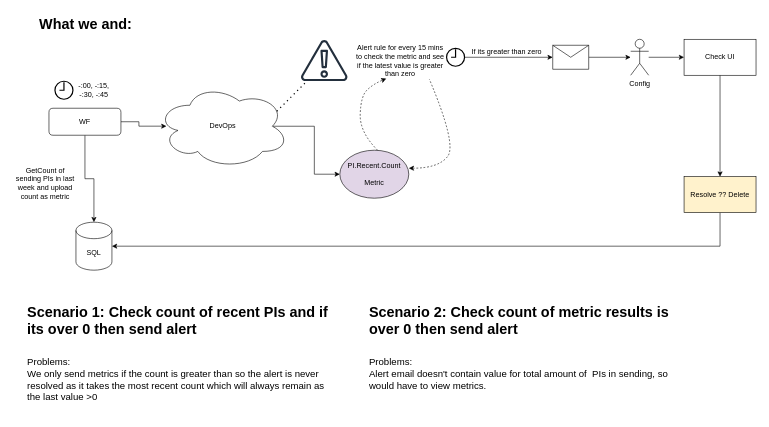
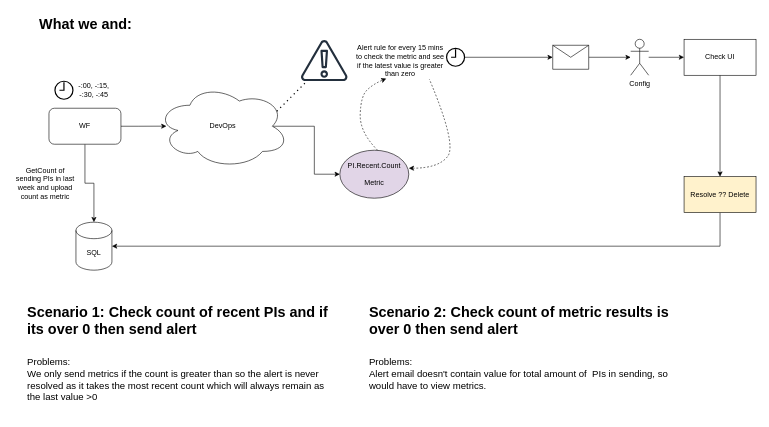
(507, 52) -> none
(85, 122) -> (85, 126)
